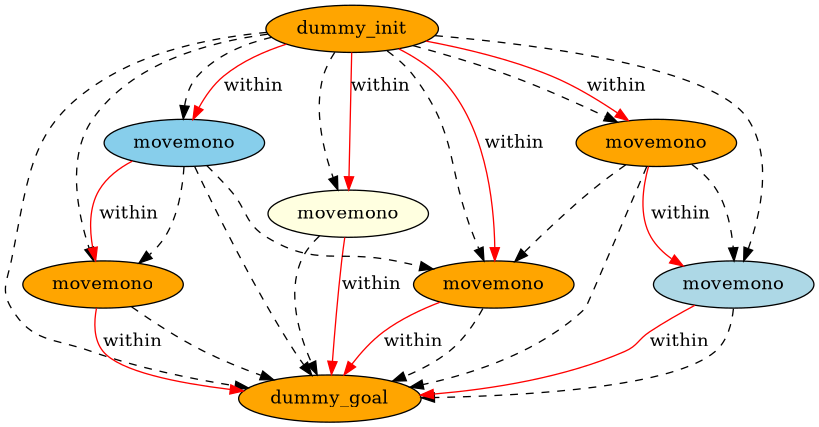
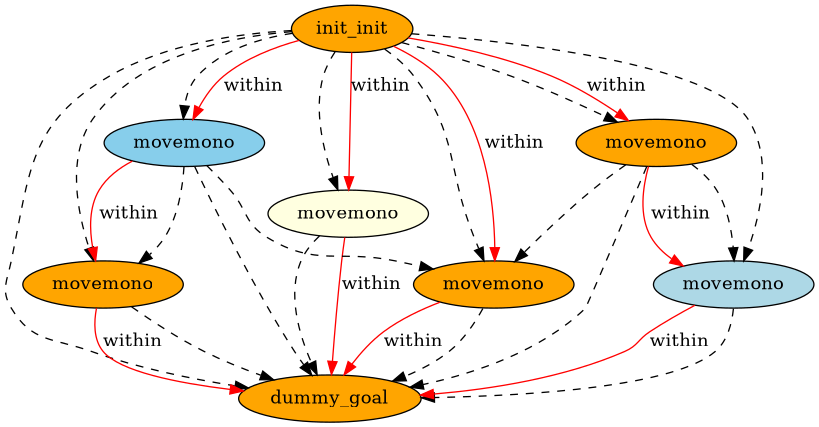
(352, 29) -> (352, 29)
